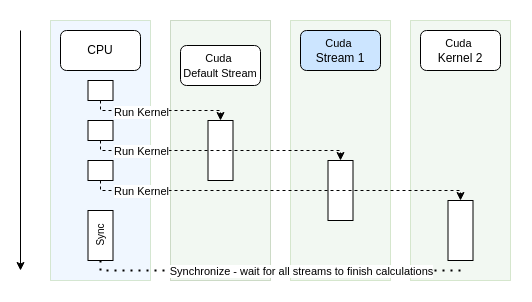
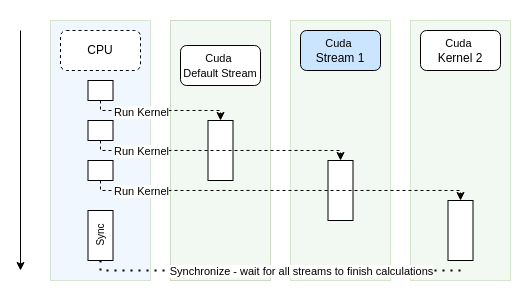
(101, 51) -> (101, 51)
